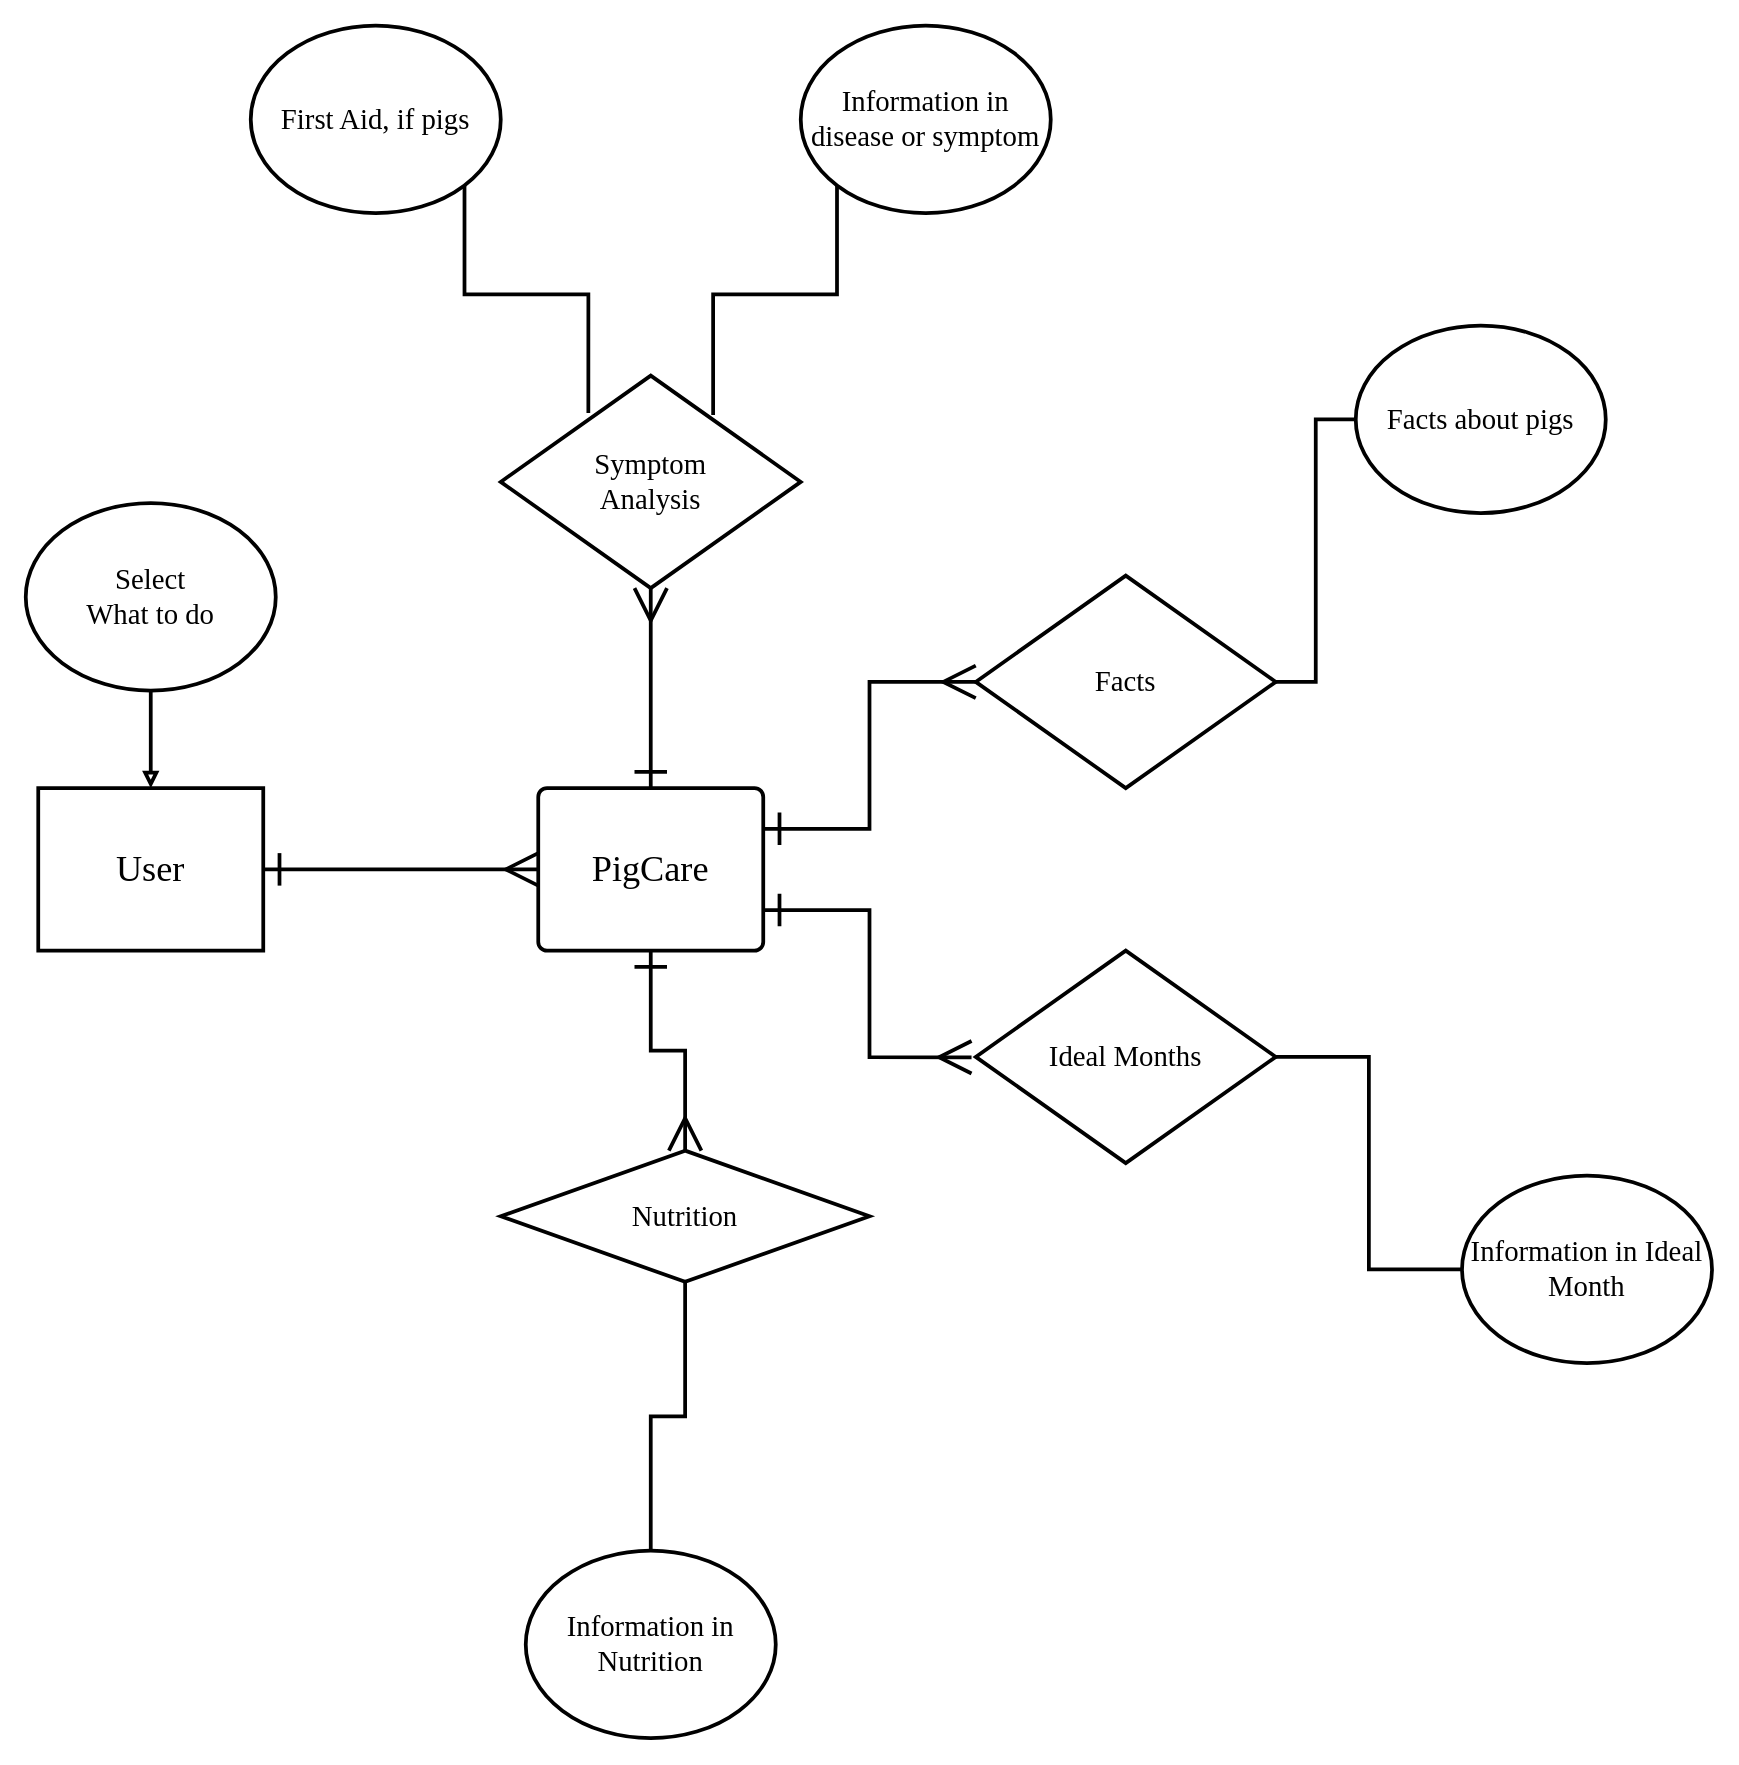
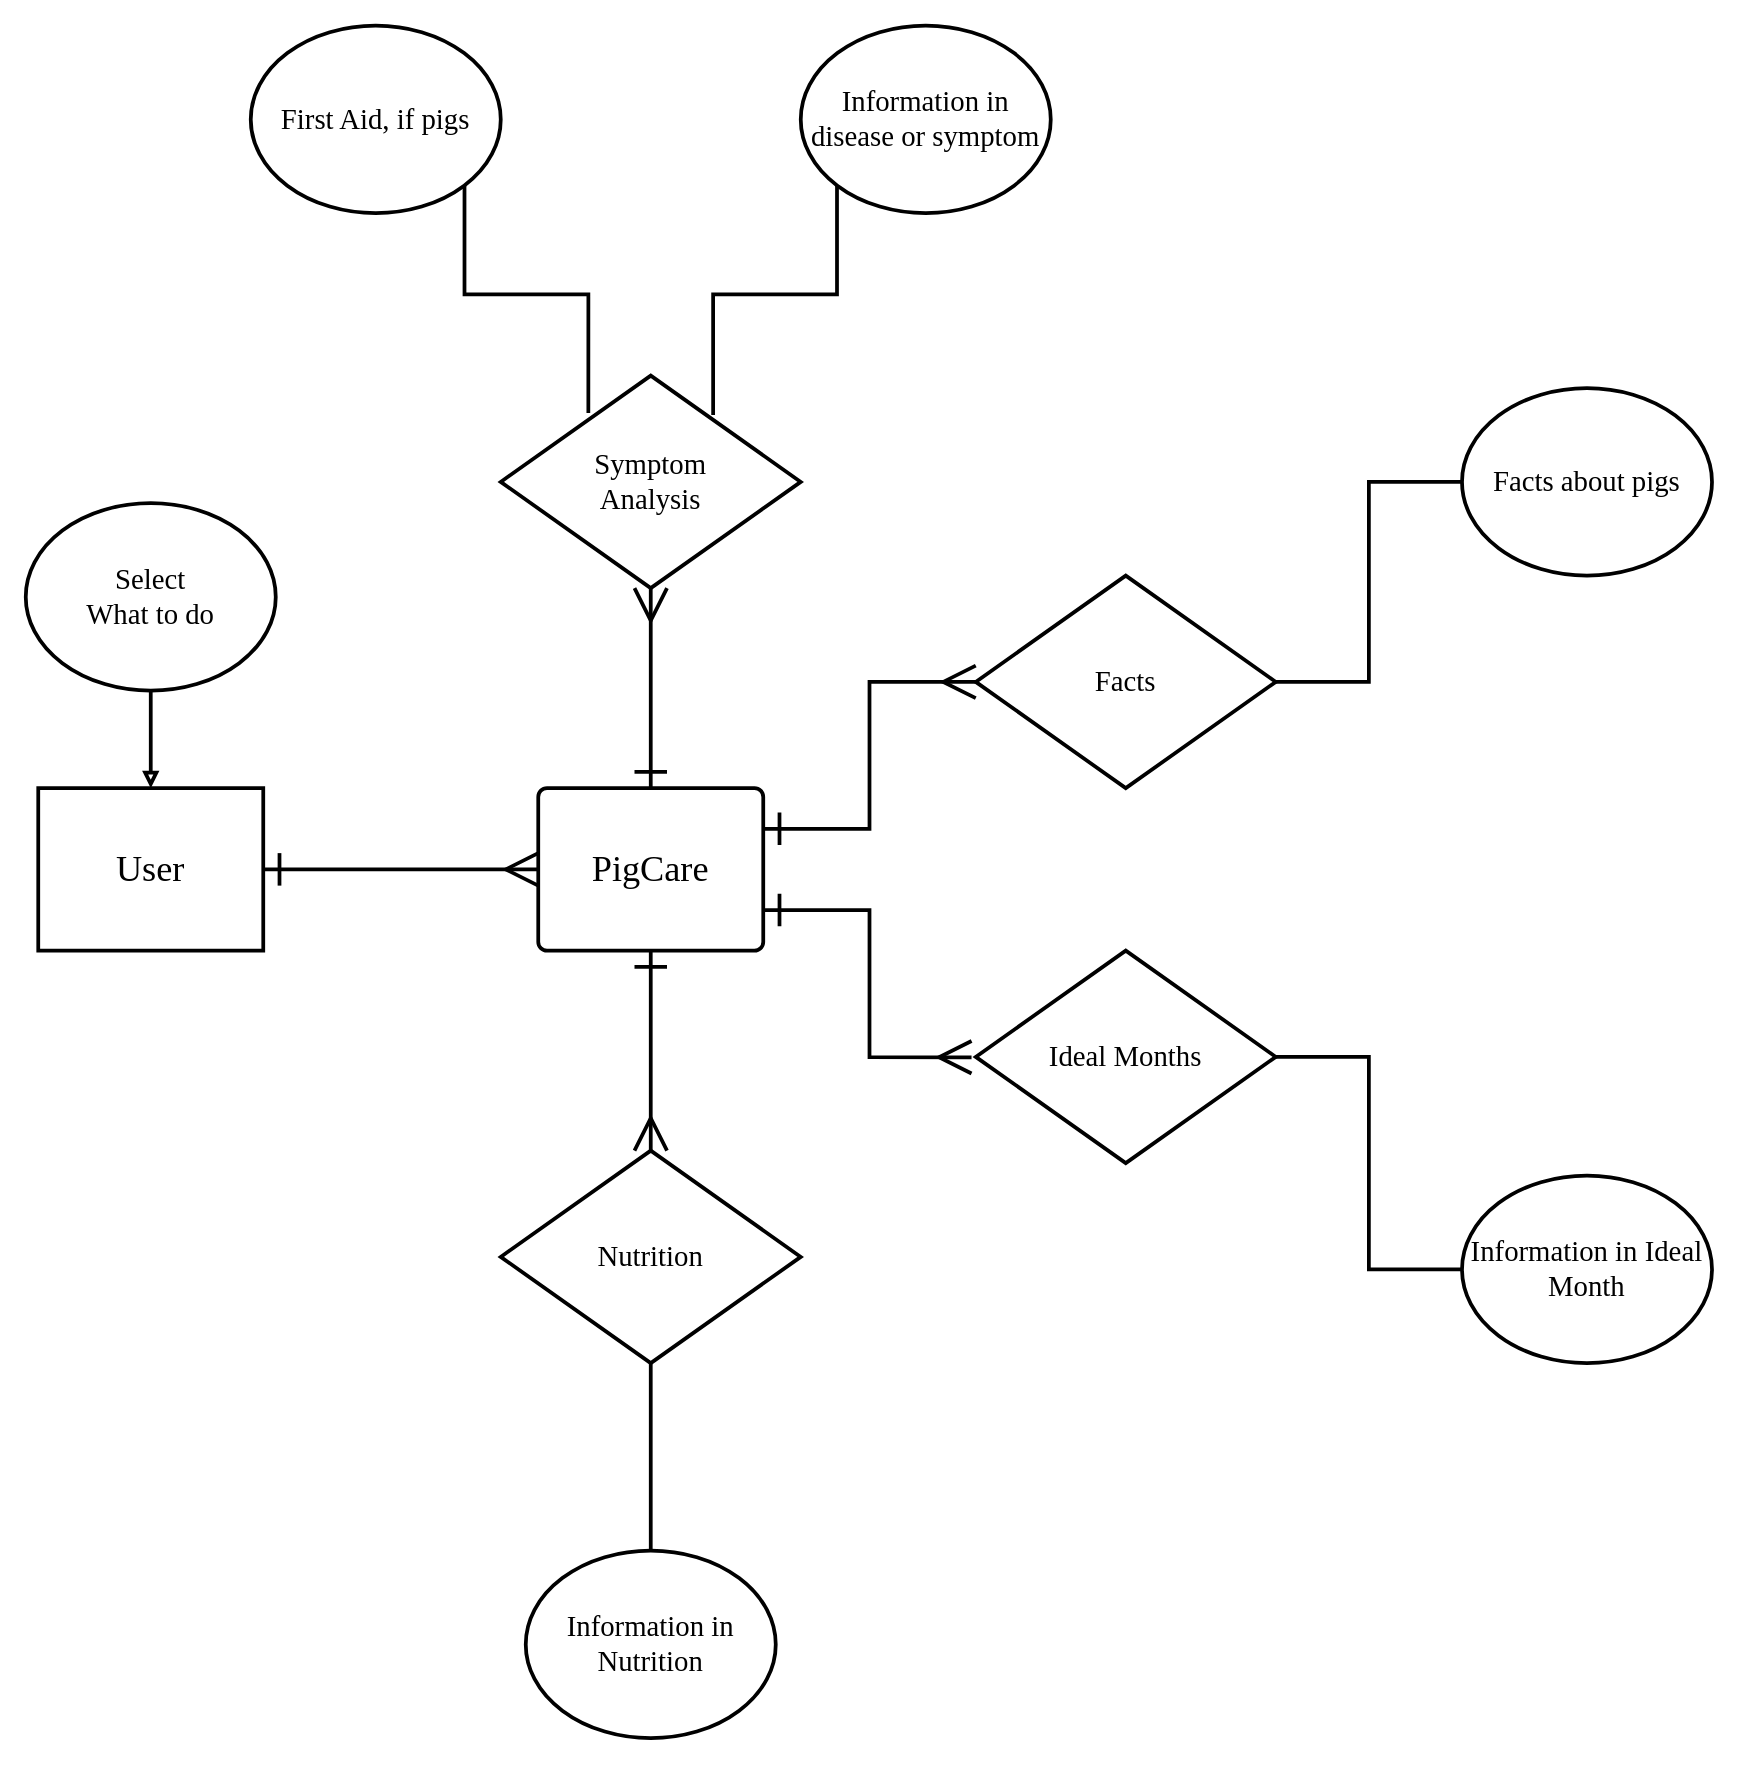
(1481, 419) -> (1587, 482)
(685, 1216) -> (651, 1257)
